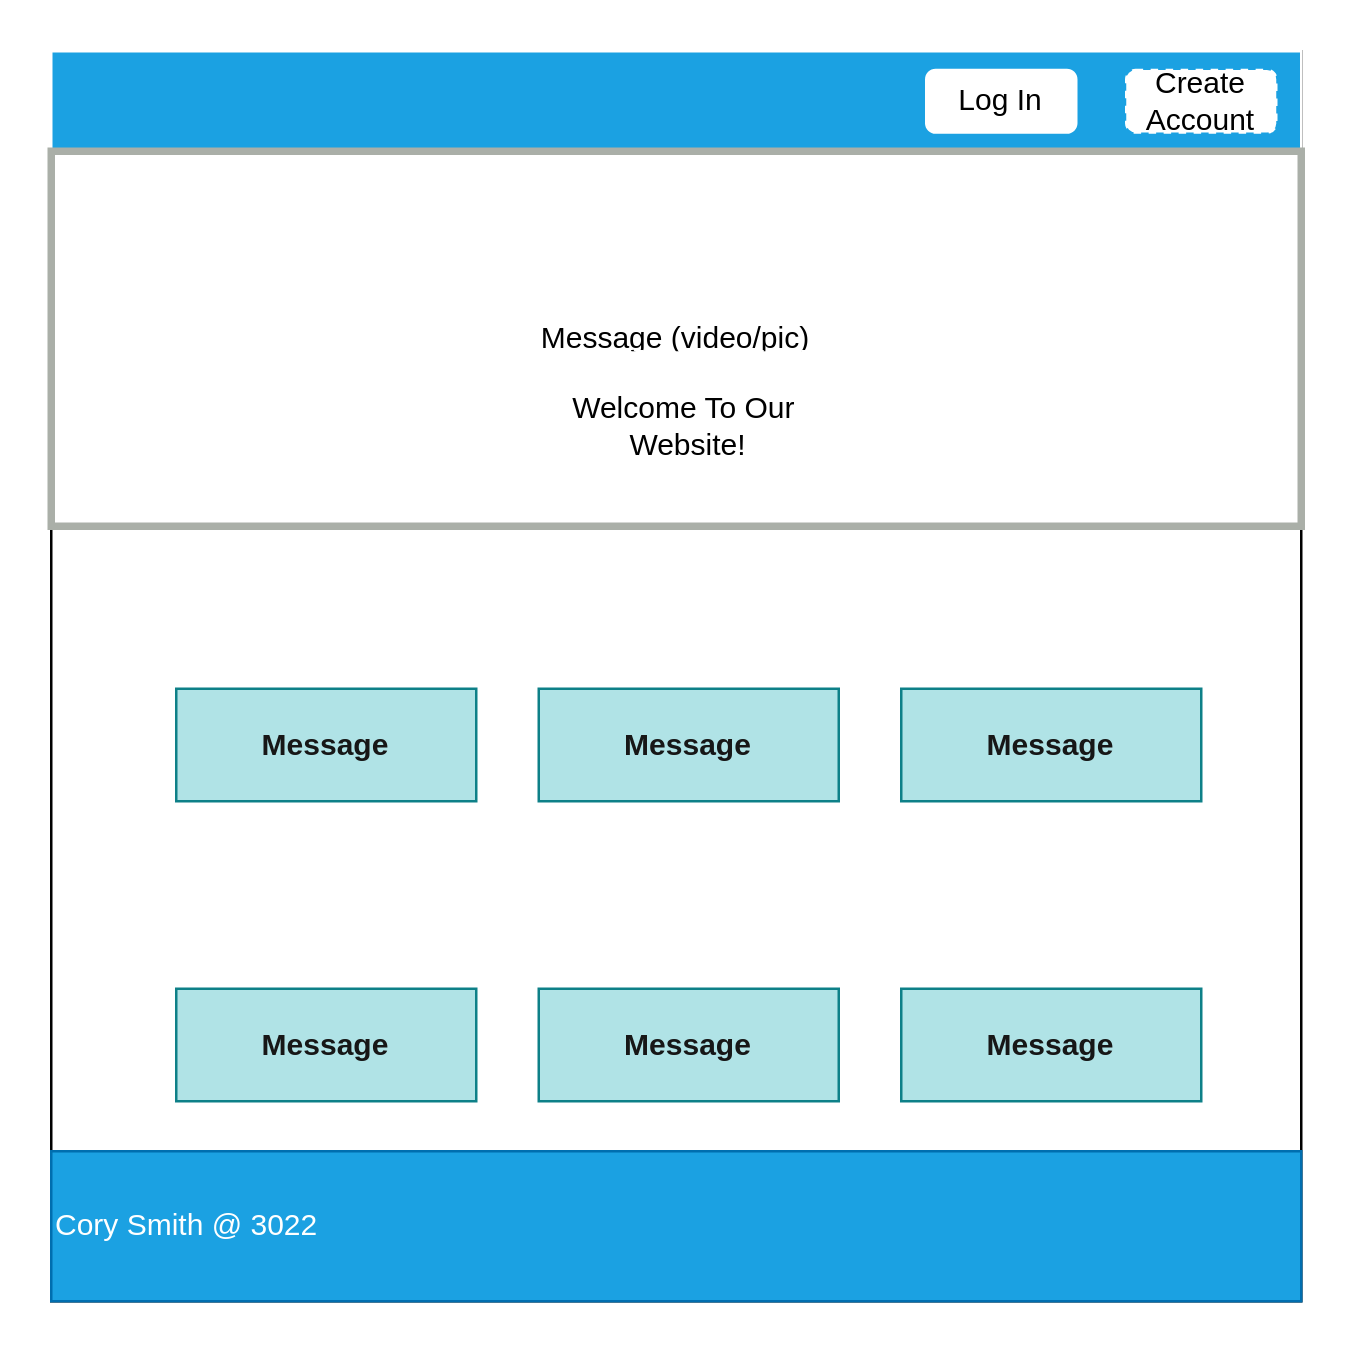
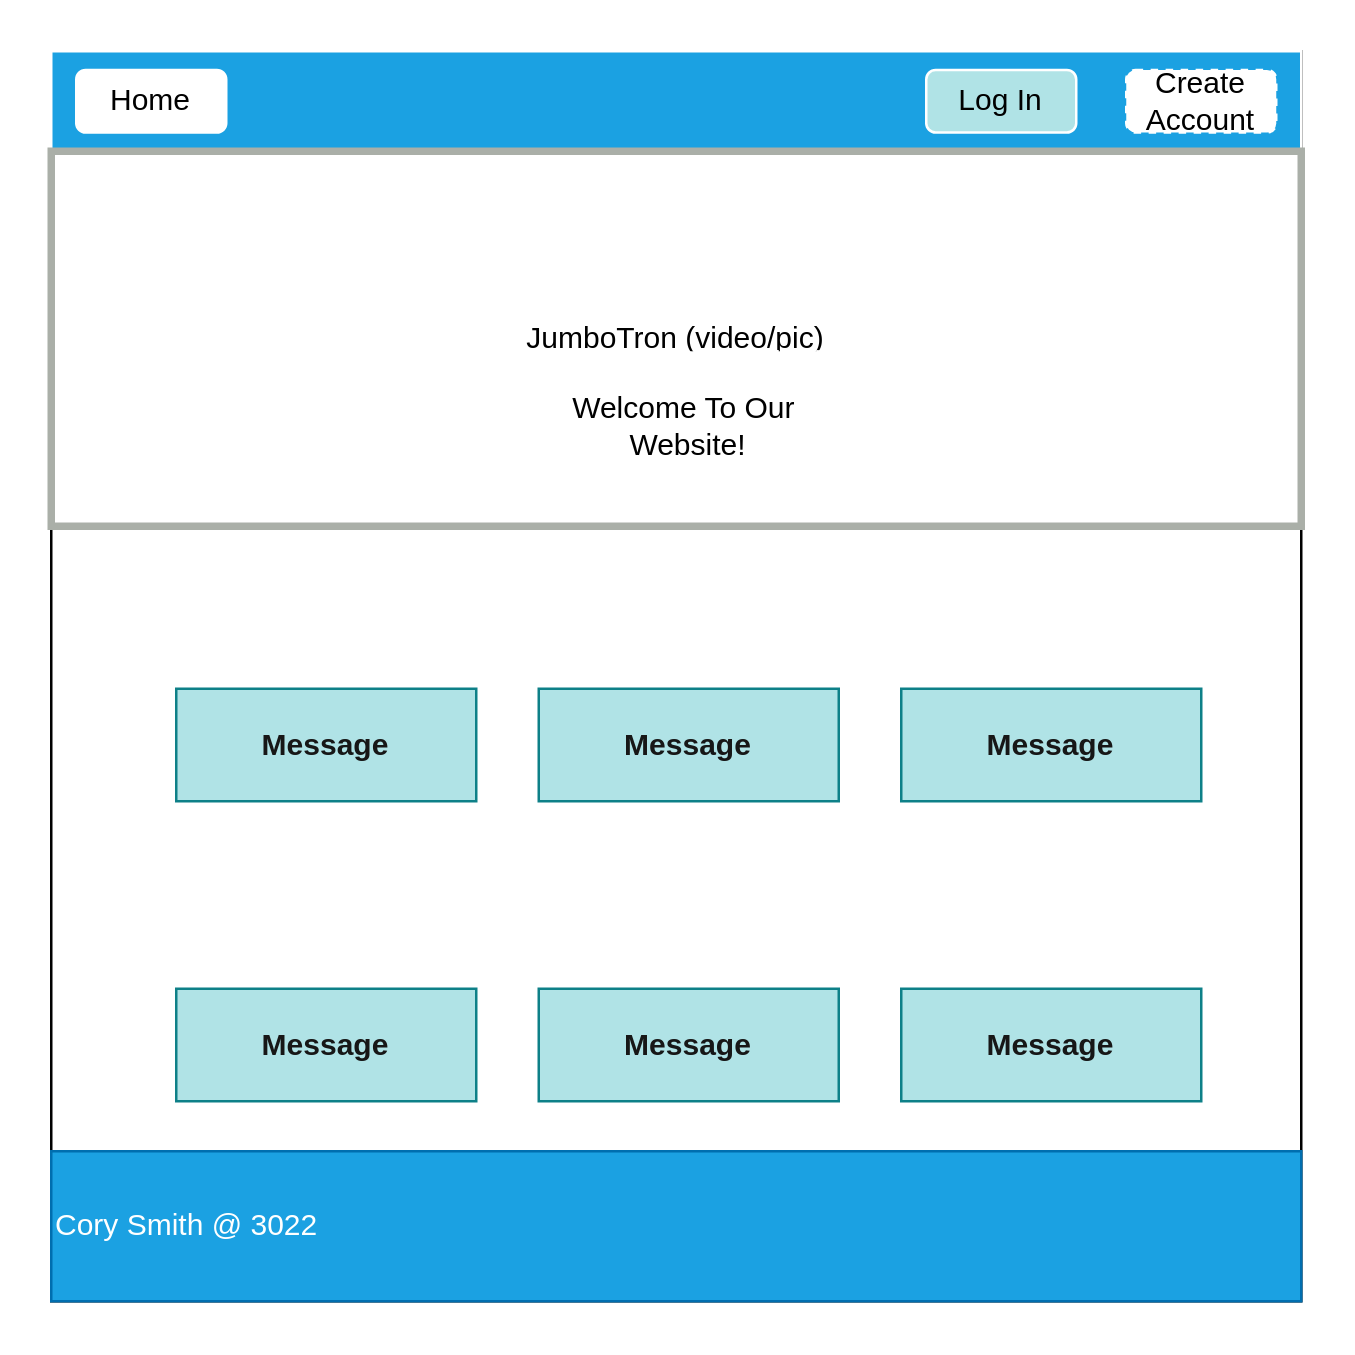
none -> (151, 101)
(1001, 101) -> (1001, 101)
(676, 339) -> (676, 339)
